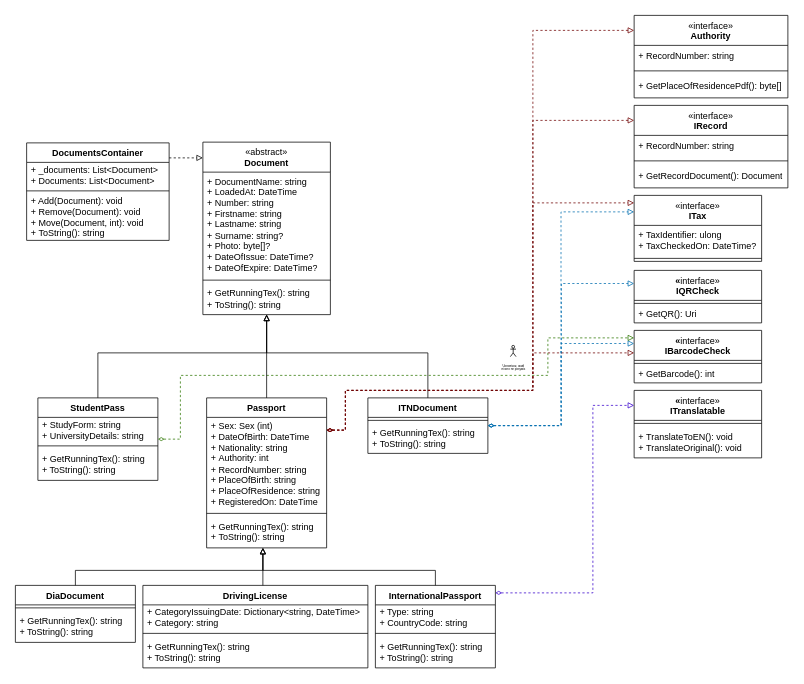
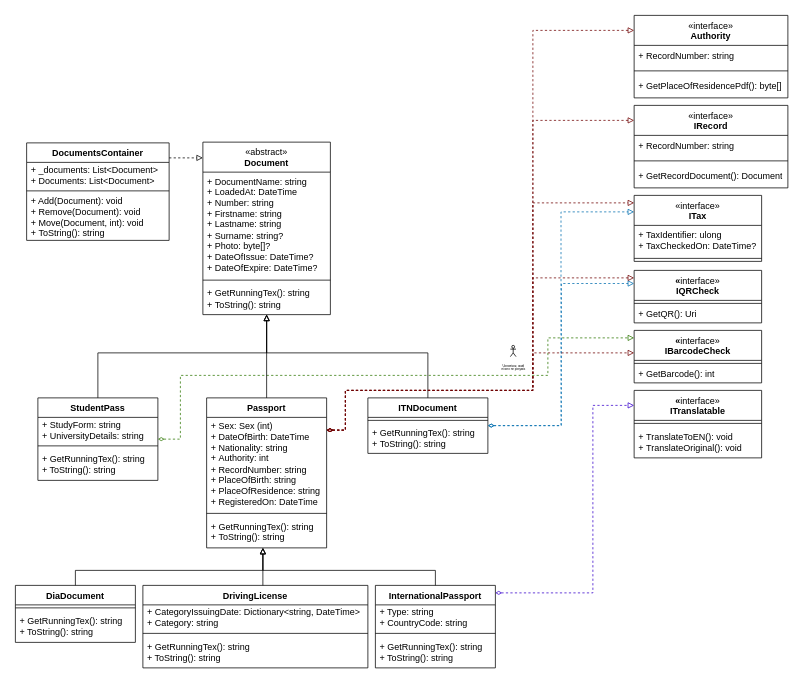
none -> (581, 278)
(595, 344) -> none
